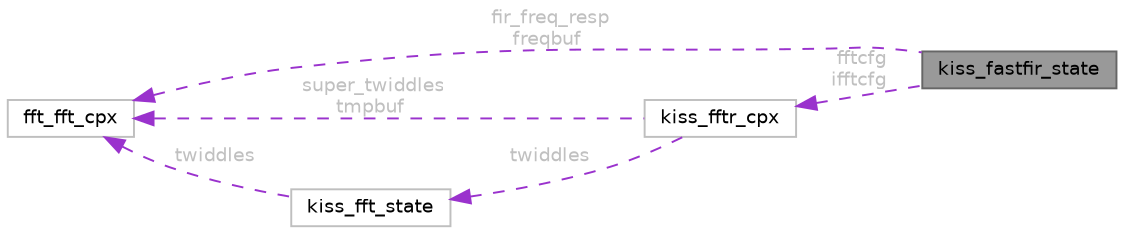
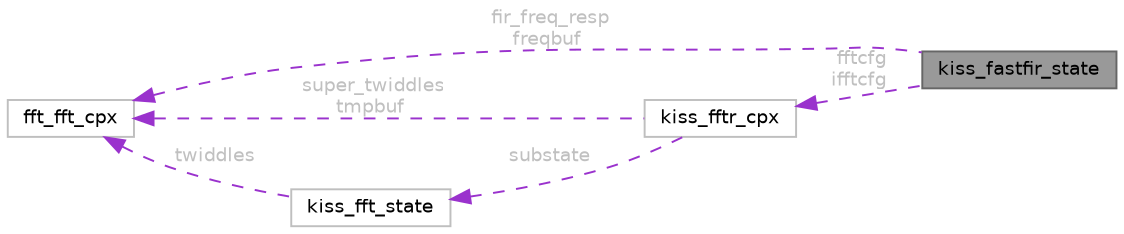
(548, 156) -> (548, 156)
